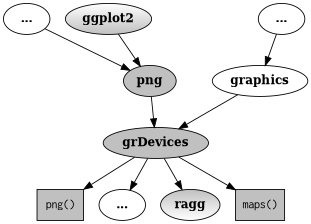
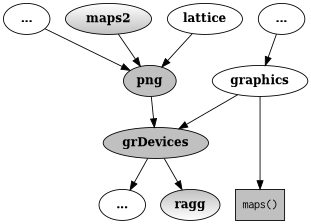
(108, 19) -> (108, 19)
none -> (205, 19)
(203, 171) -> (260, 139)
(60, 205) -> none
